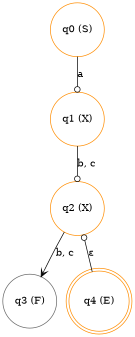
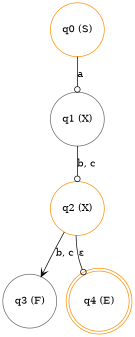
(77, 119) -> (77, 119)
(88, 256) -> (78, 253)
